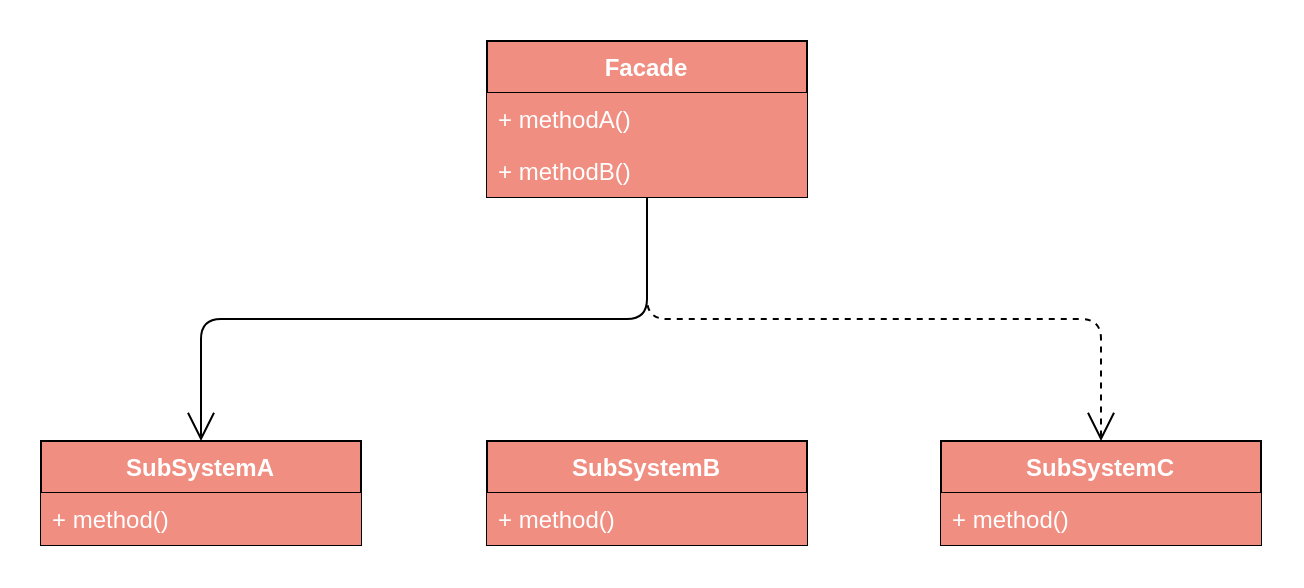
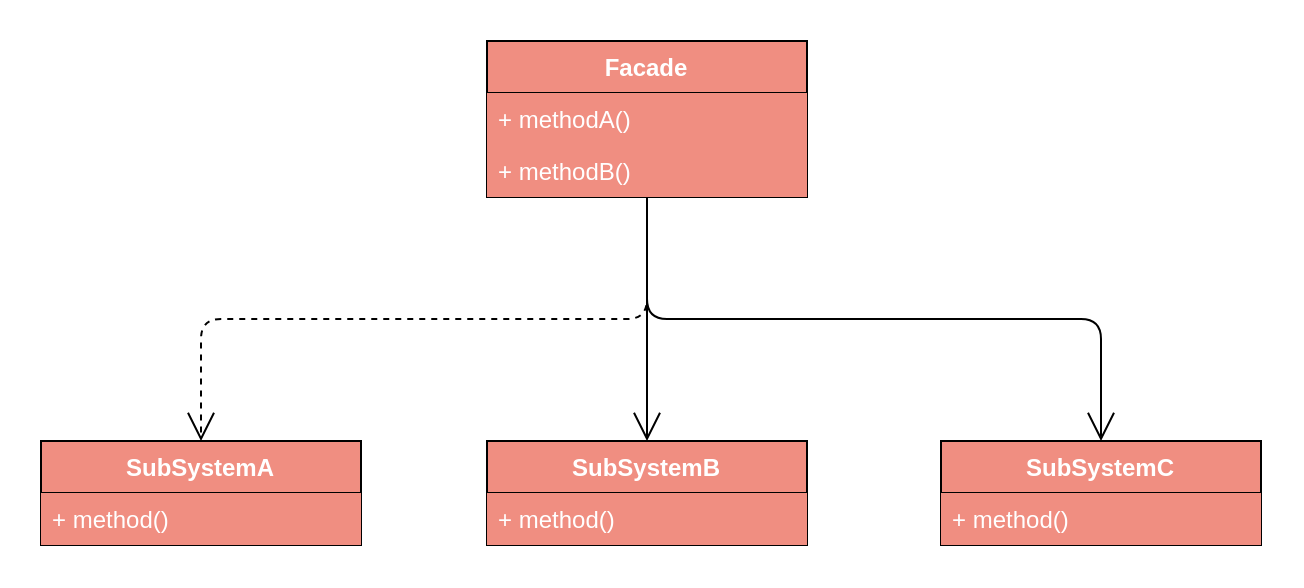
(371, 319) -> (371, 319)
(926, 319) -> (926, 319)
none -> (647, 374)
